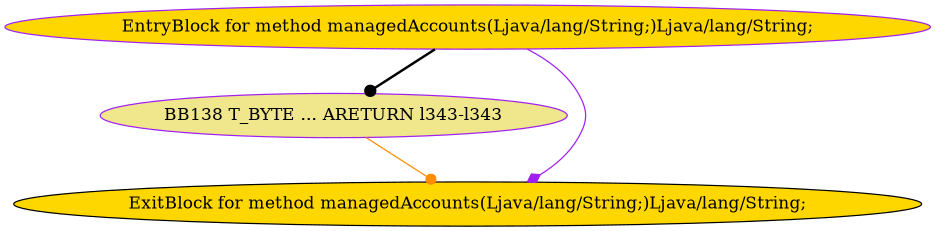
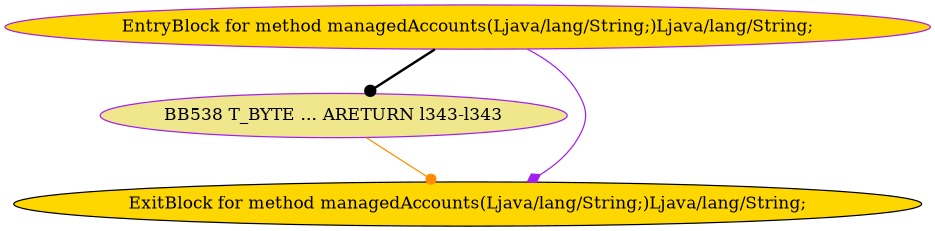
(334, 116) -> (334, 116)
